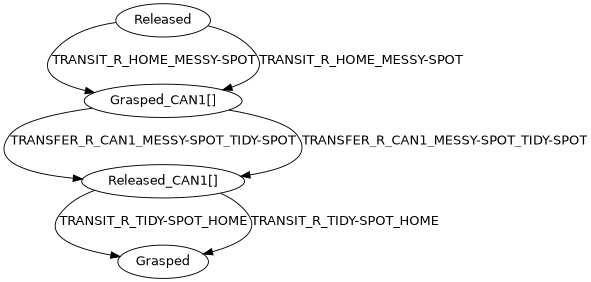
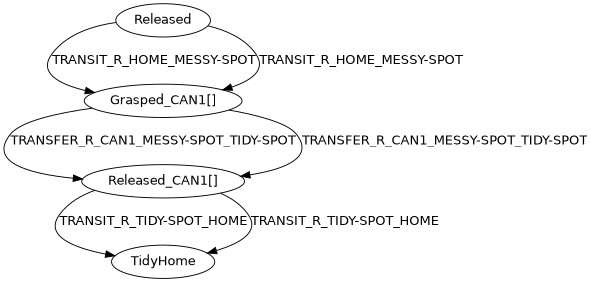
(163, 262) -> (163, 262)
